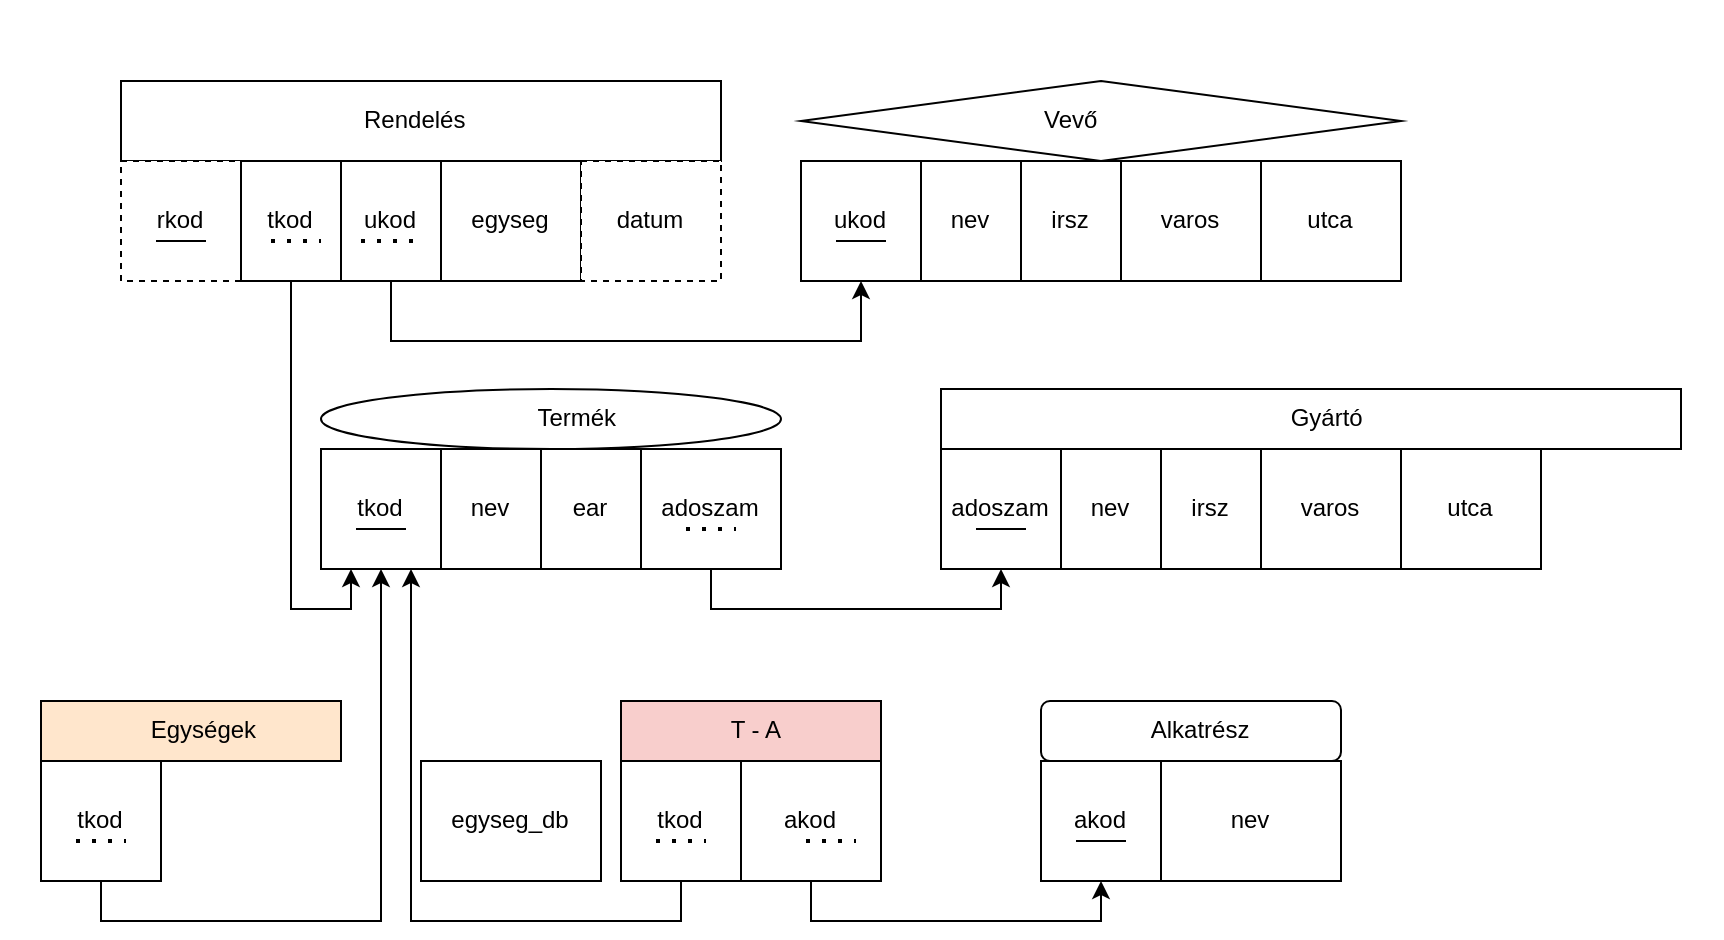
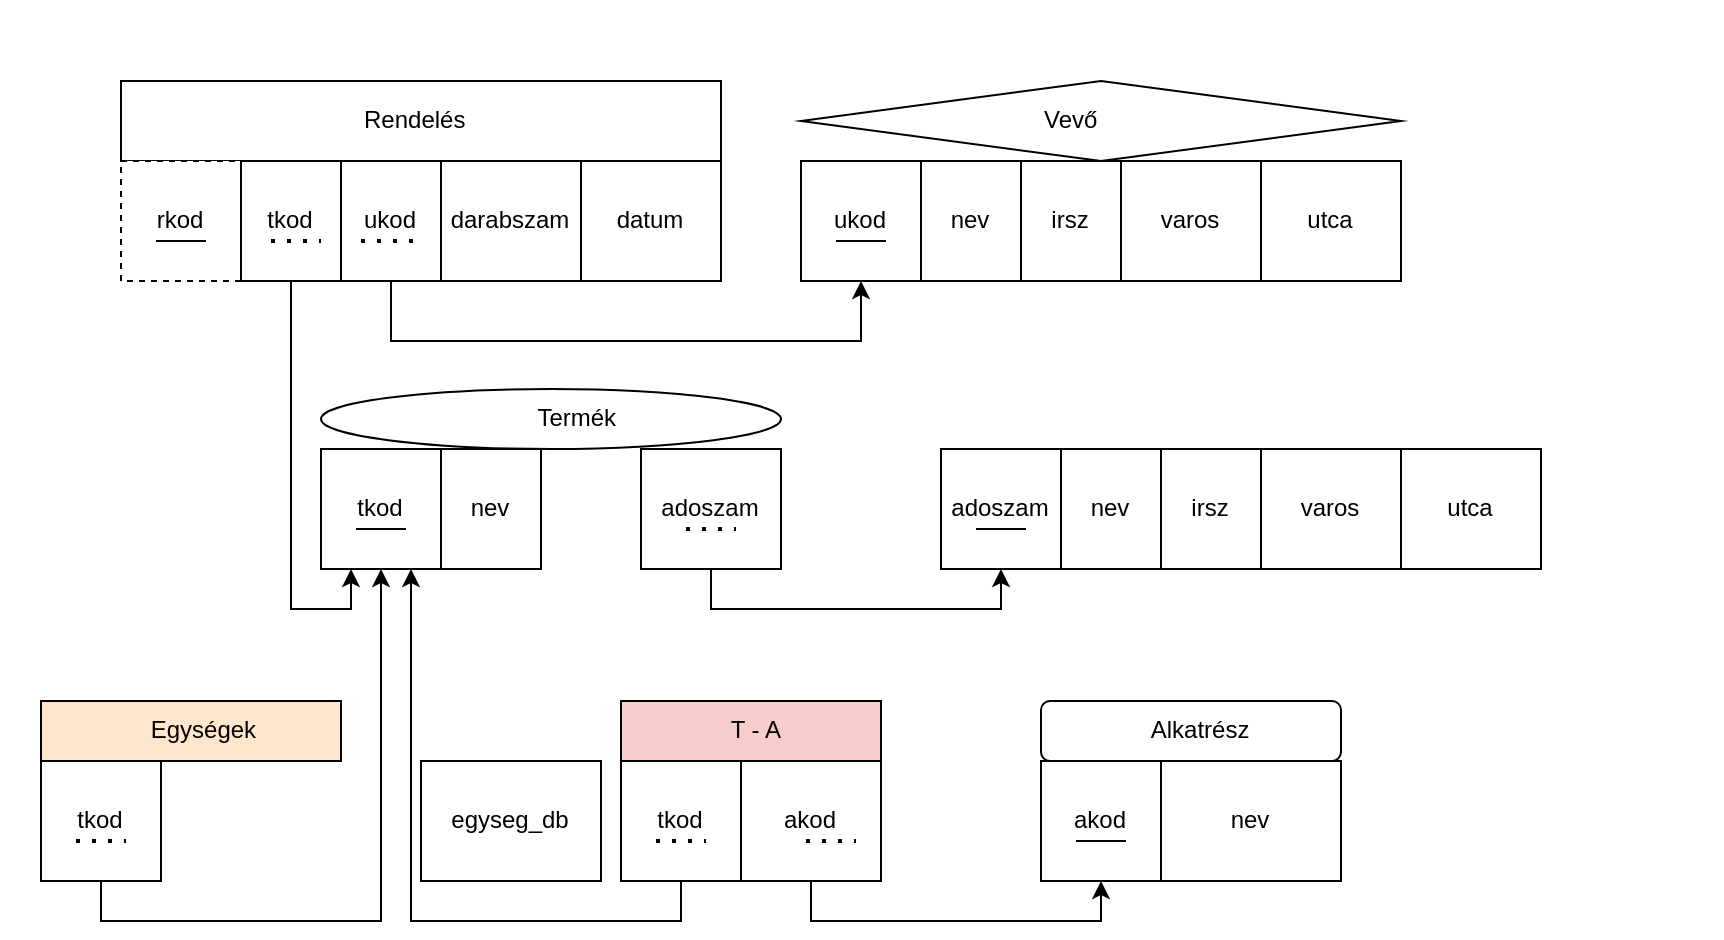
(511, 221) -> (511, 221)
(651, 221) -> (651, 221)
(1311, 419) -> none
(591, 509) -> none
